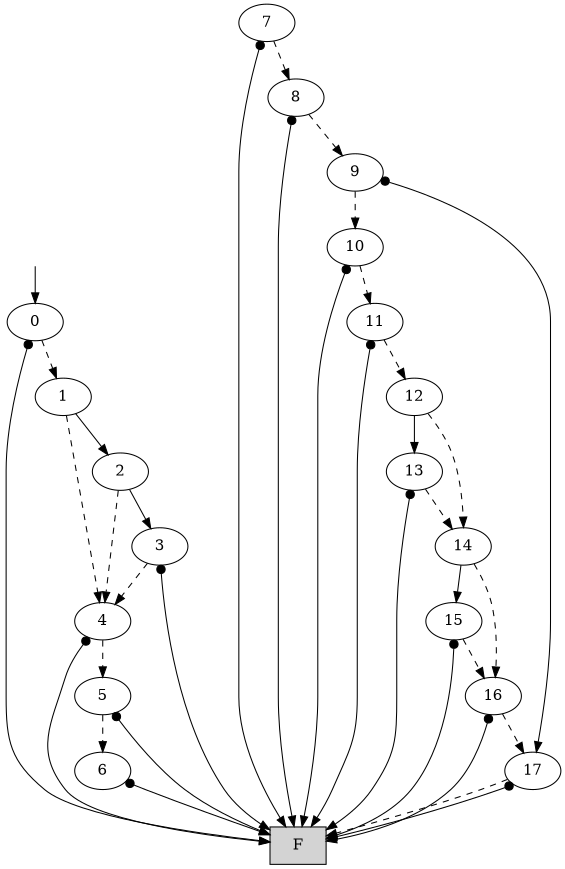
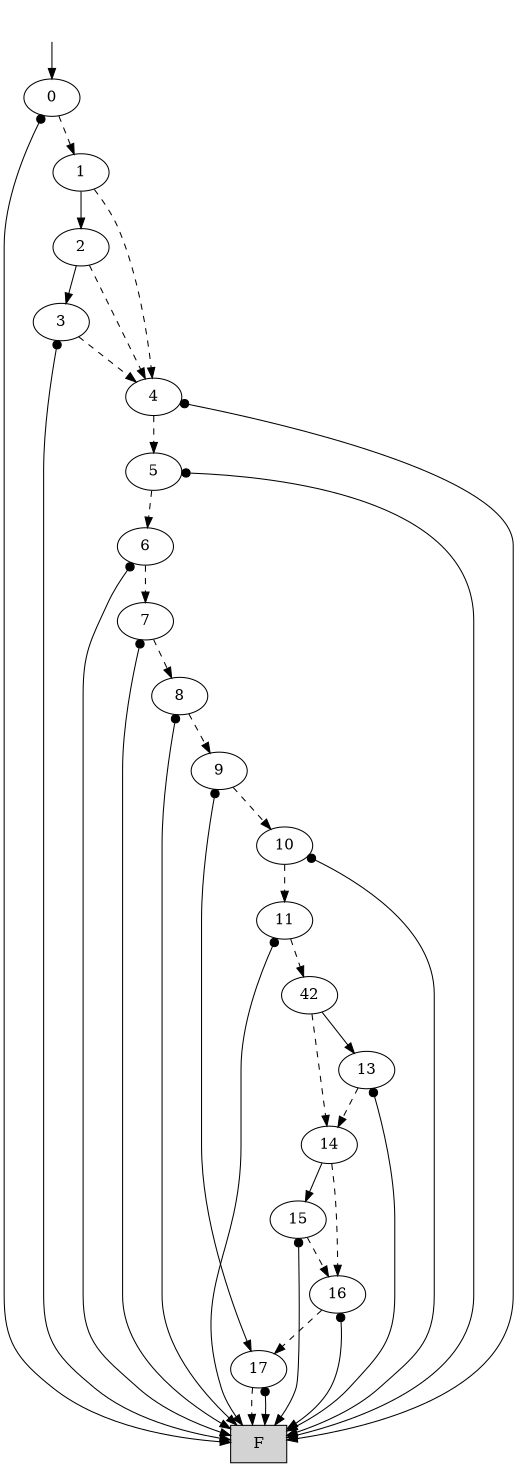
(414, 397) -> (310, 995)
none -> (145, 579)
